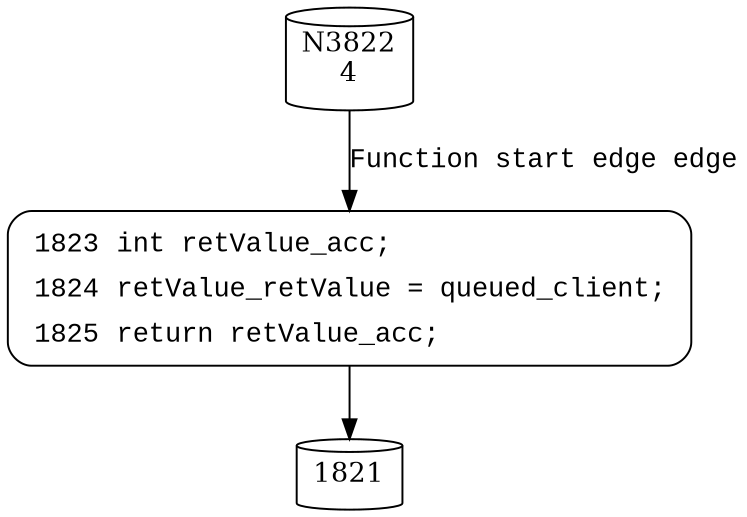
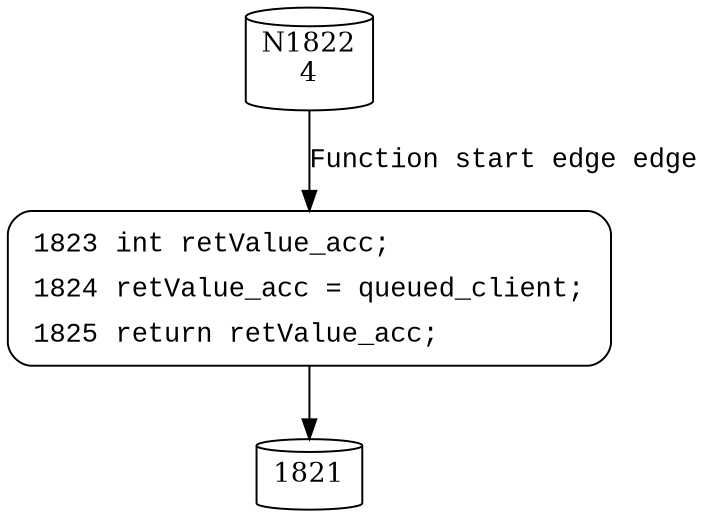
(350, 59) -> (309, 59)
(392, 288) -> (351, 288)
